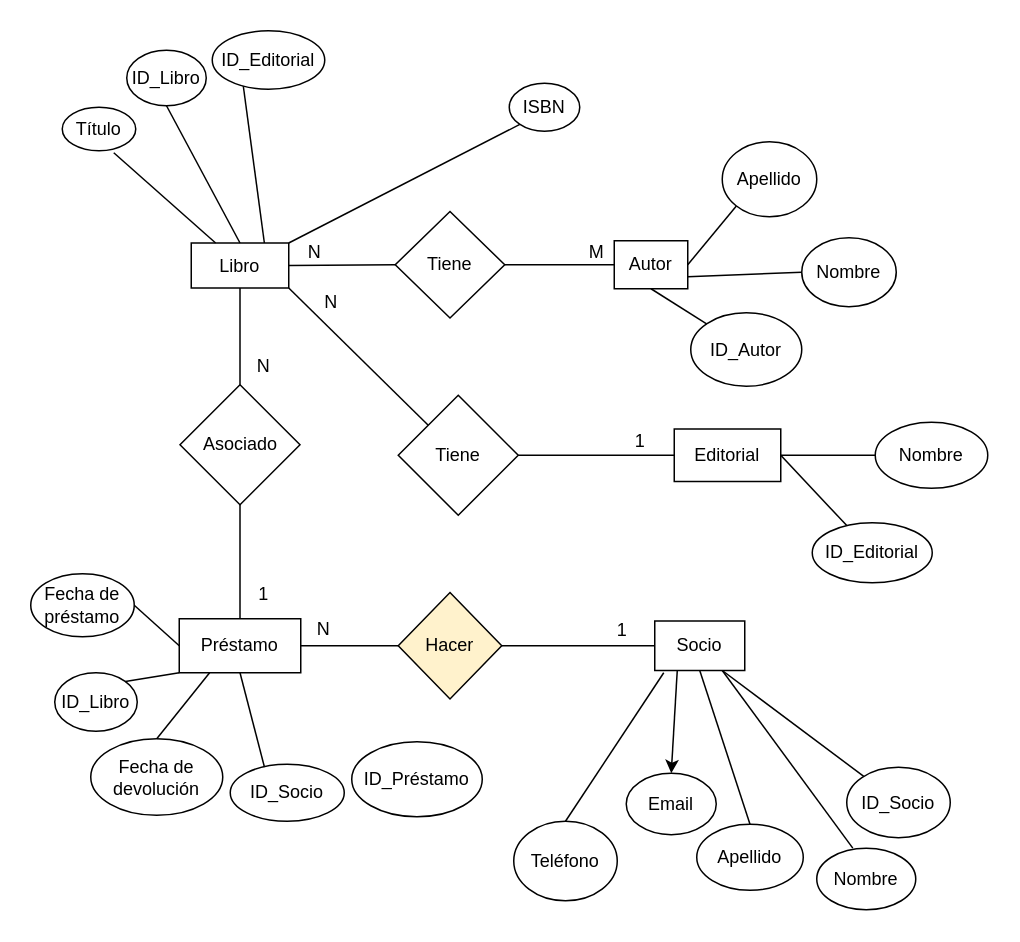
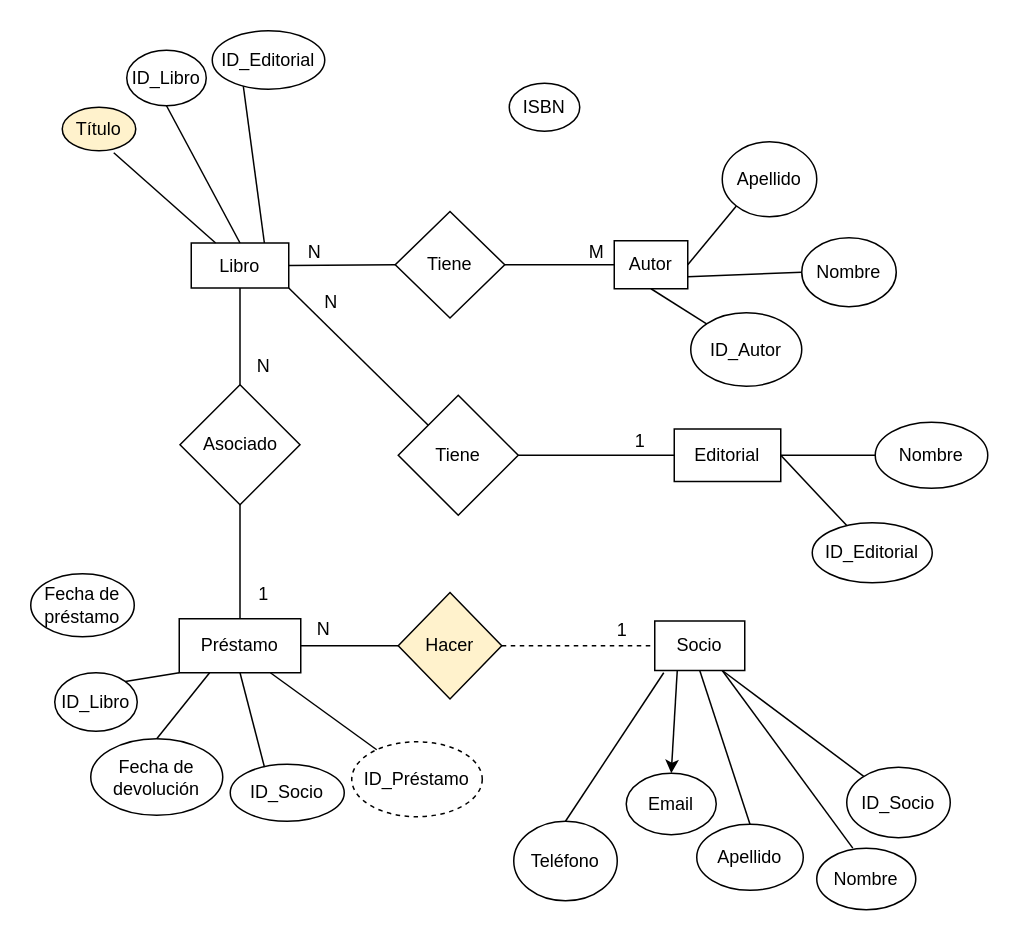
(99, 129) -> (99, 129)
(405, 183) -> none
(157, 626) -> none
(579, 646) -> (579, 646)
none -> (323, 711)
(417, 779) -> (417, 779)
